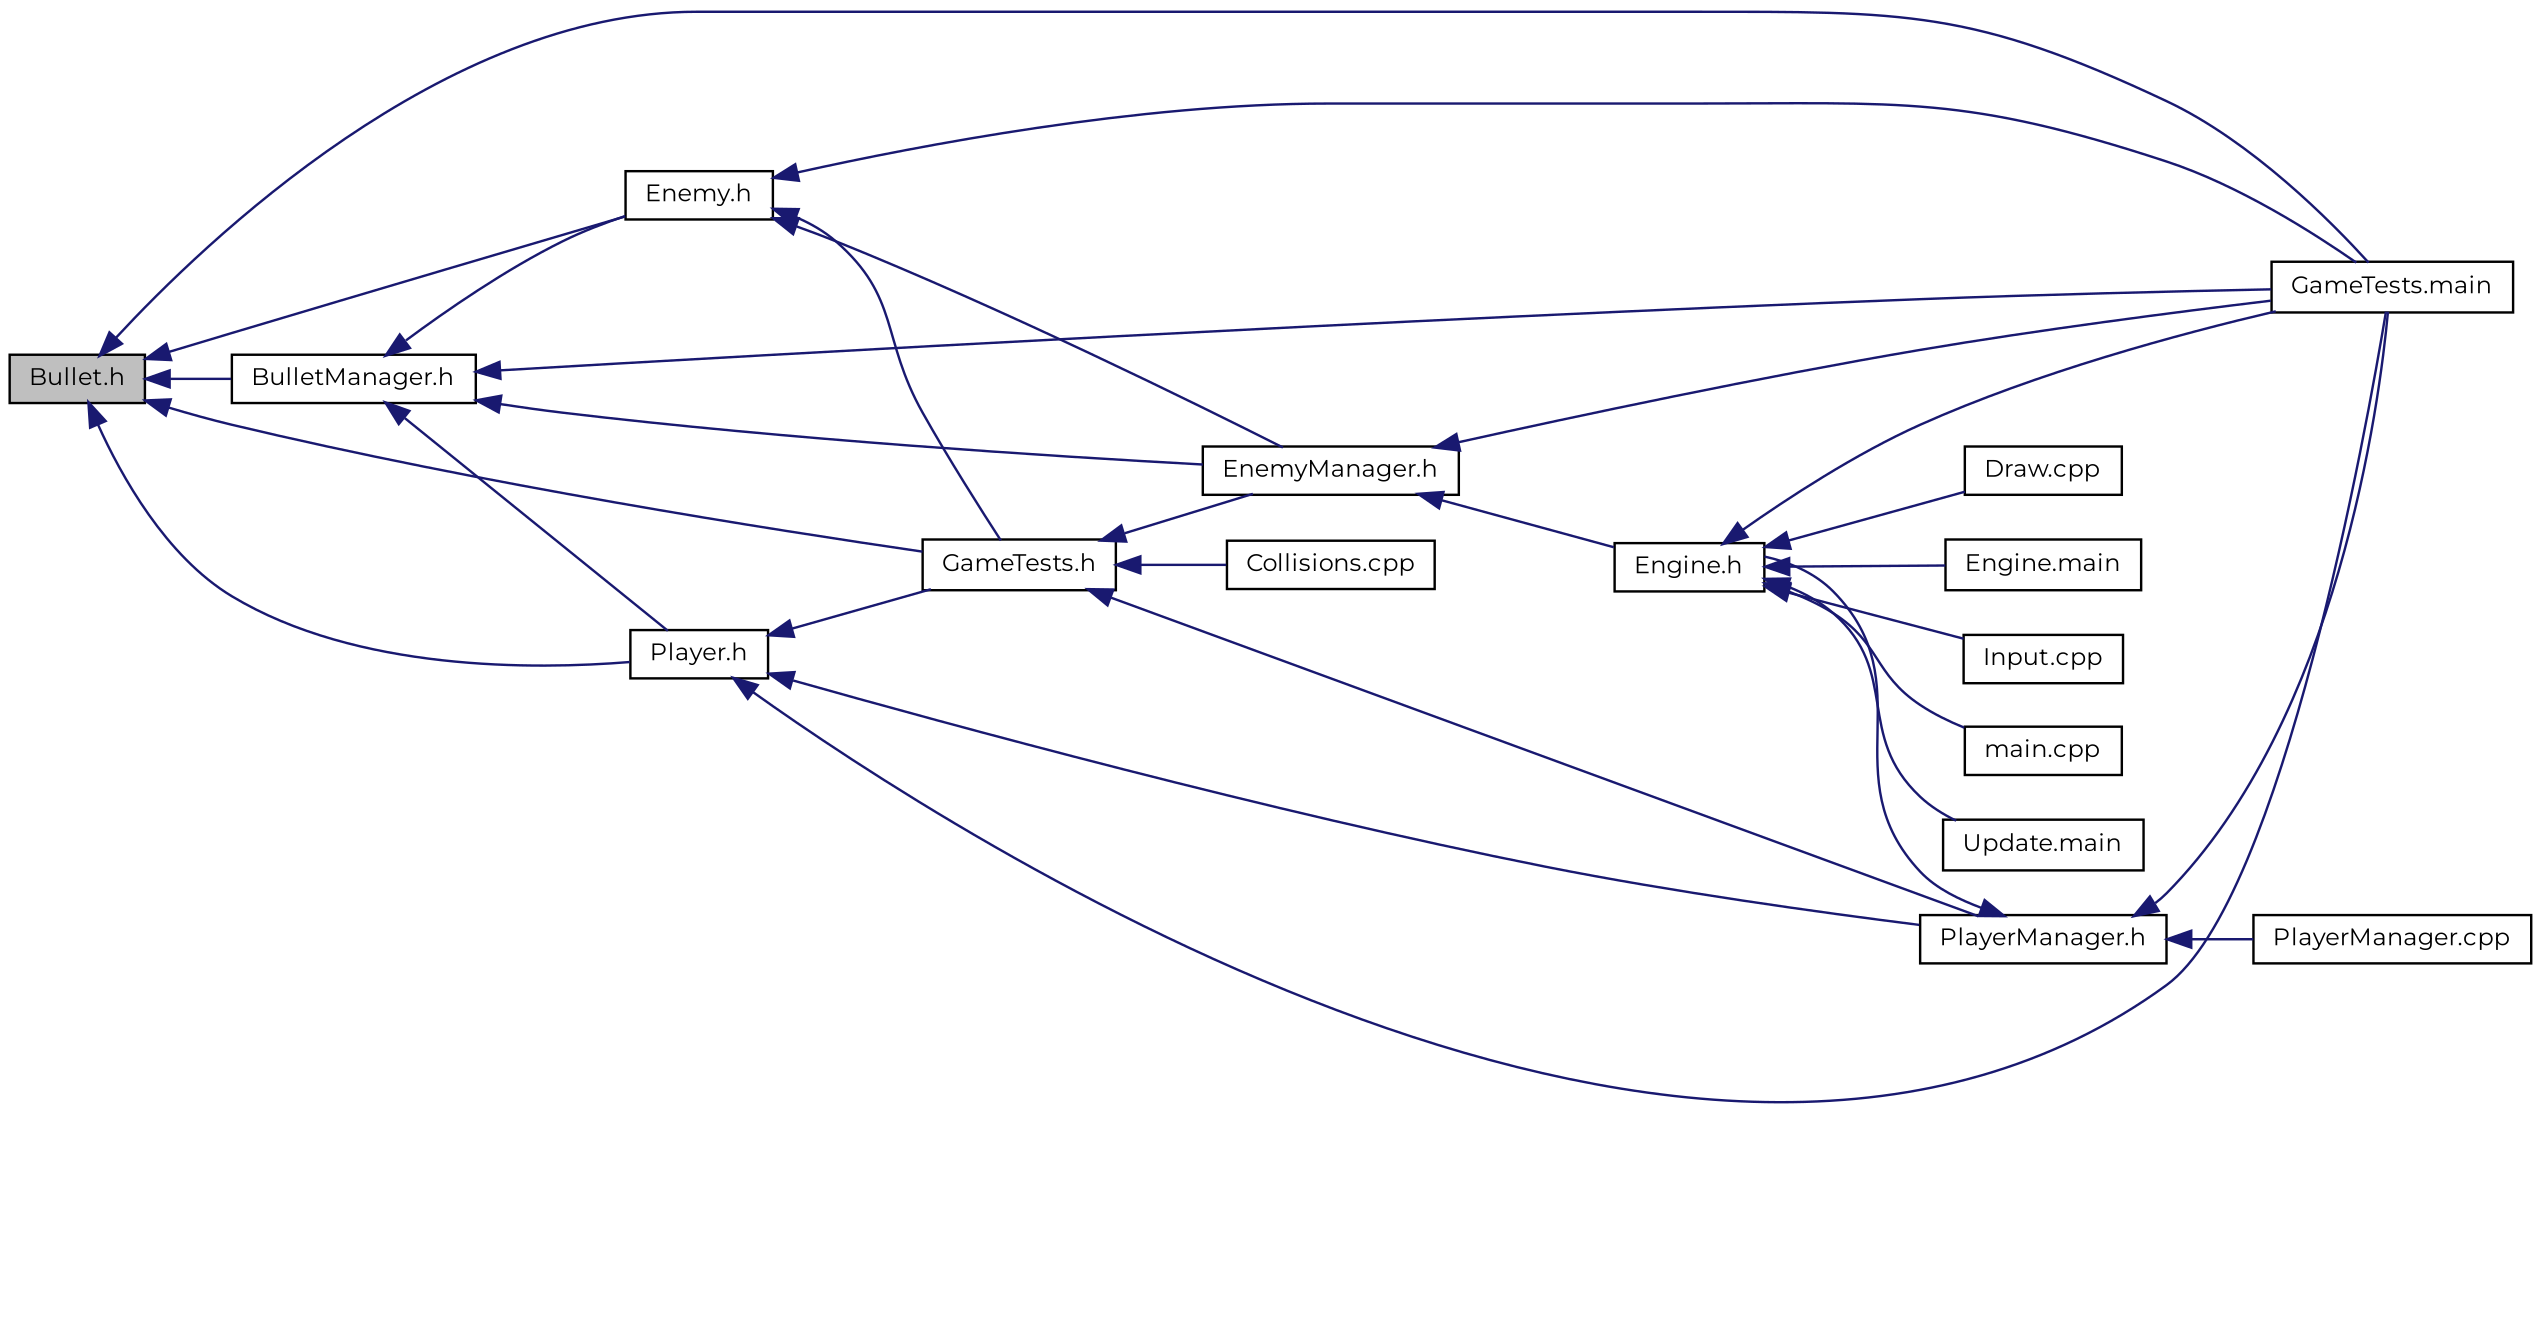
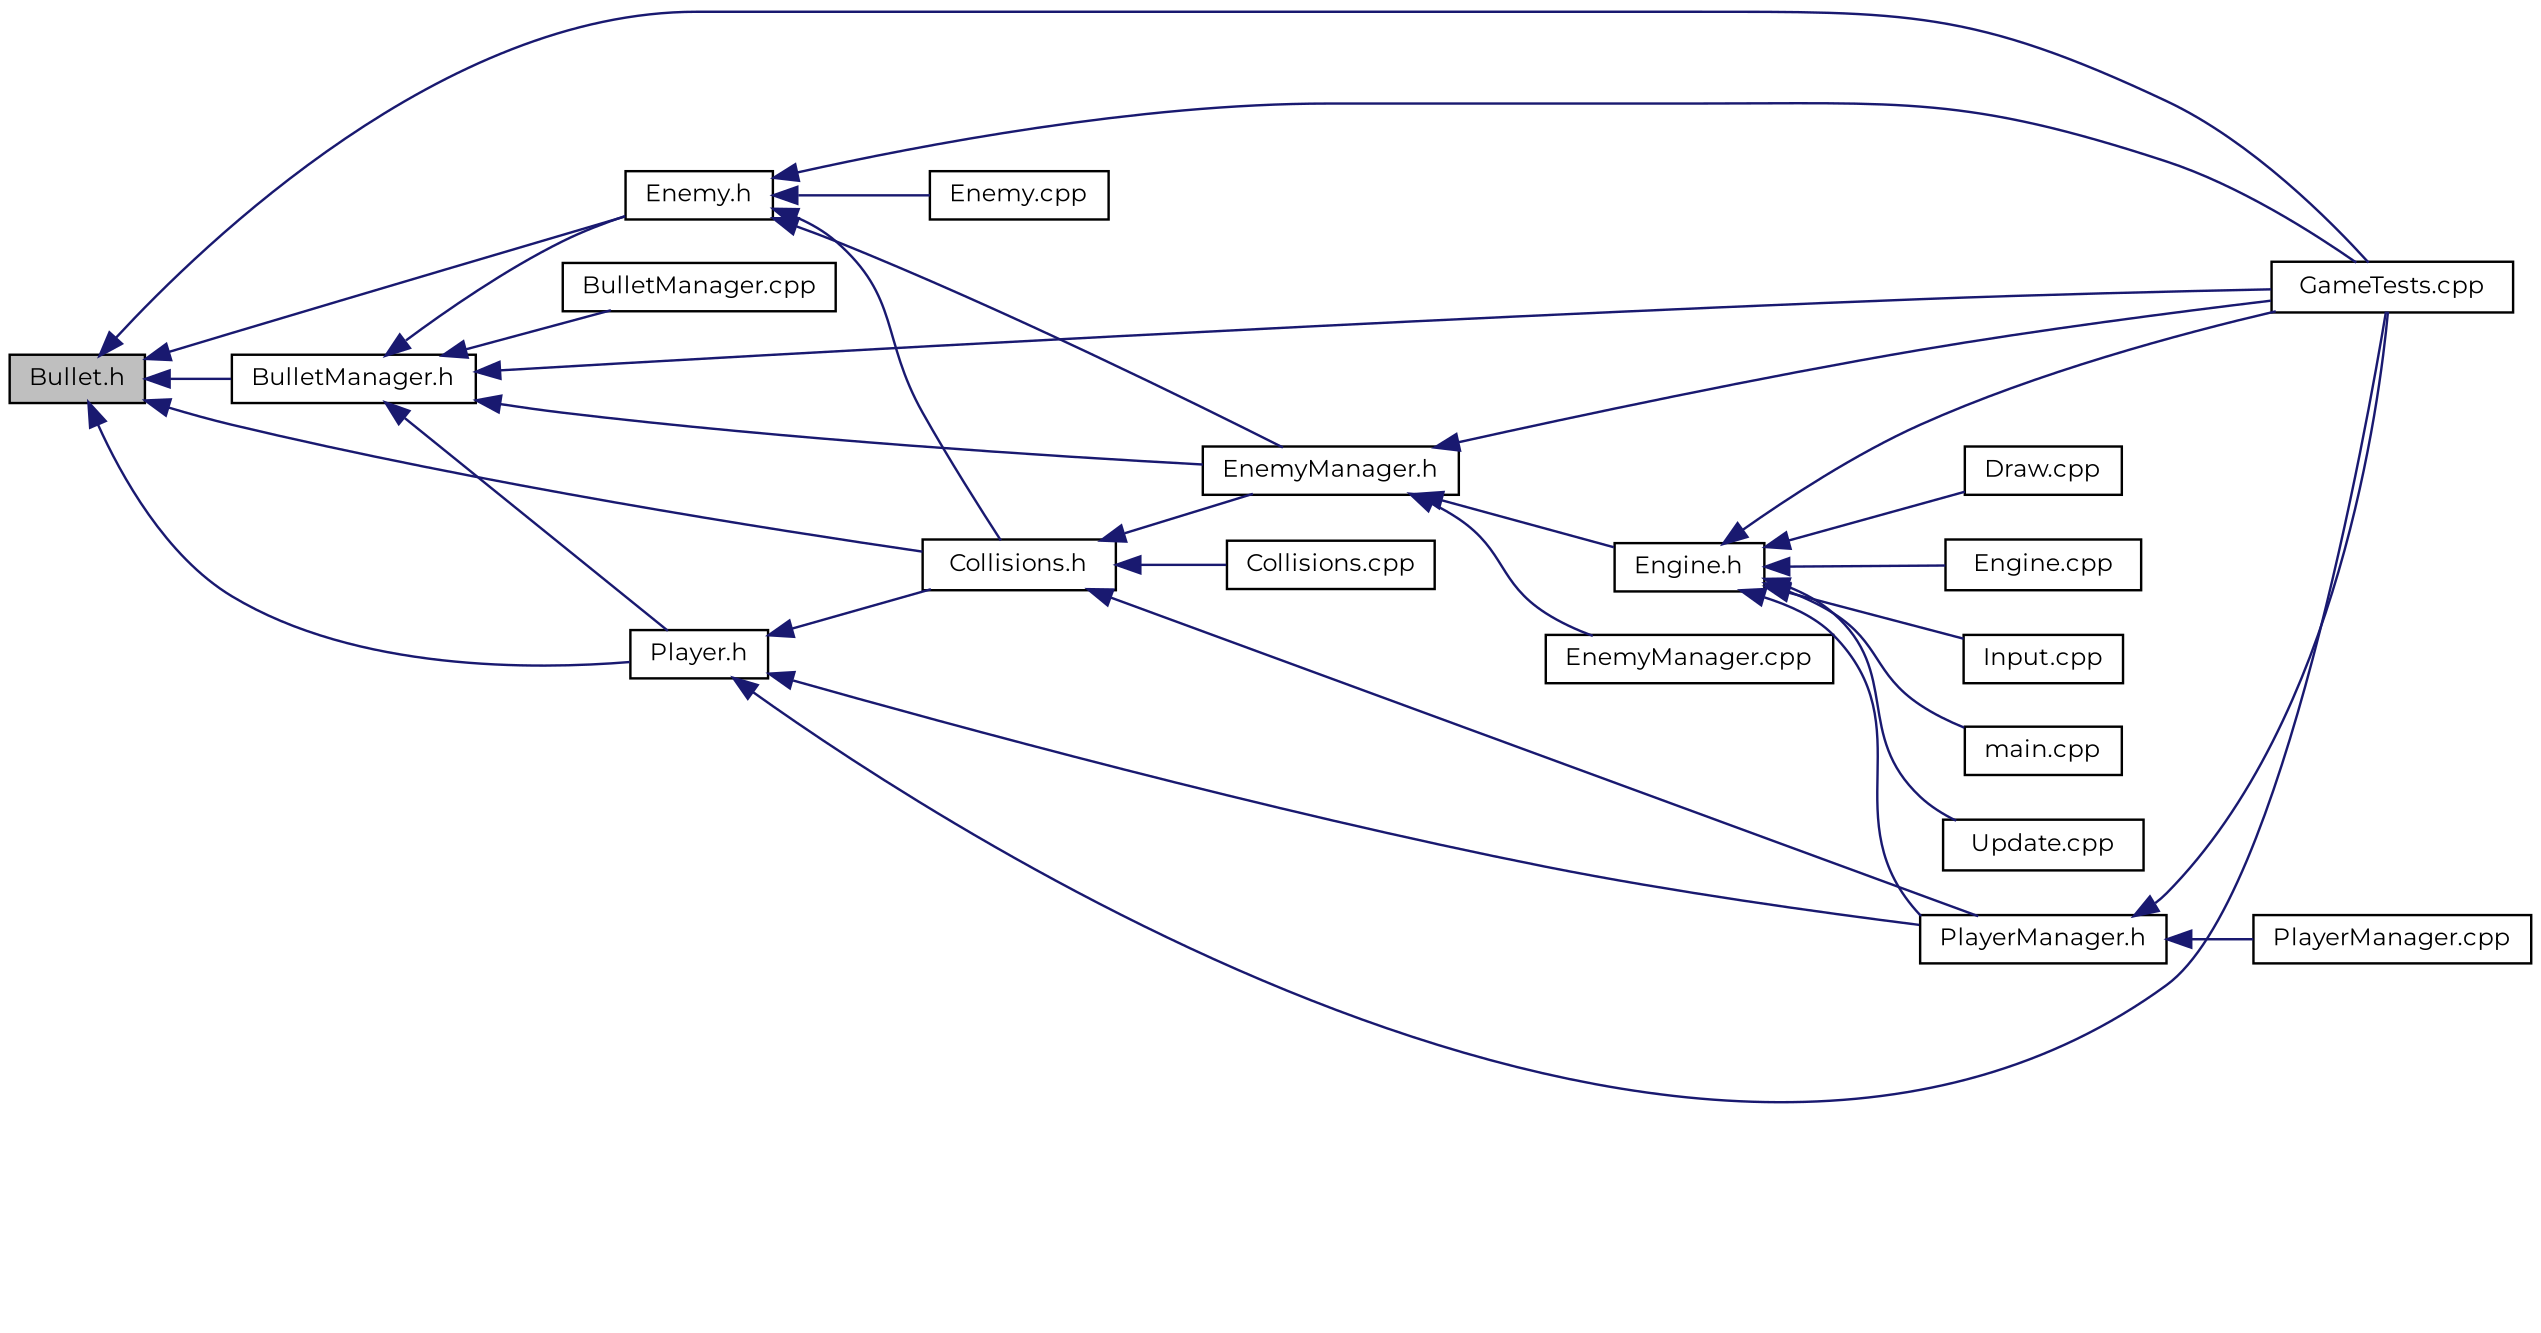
none -> (1019, 195)
none -> (699, 287)
(2392, 287) -> (2392, 287)
(1019, 565) -> (1019, 565)
(2043, 565) -> (2043, 565)
none -> (1689, 659)
(1878, 762) -> (1878, 764)
(2043, 845) -> (2043, 845)
